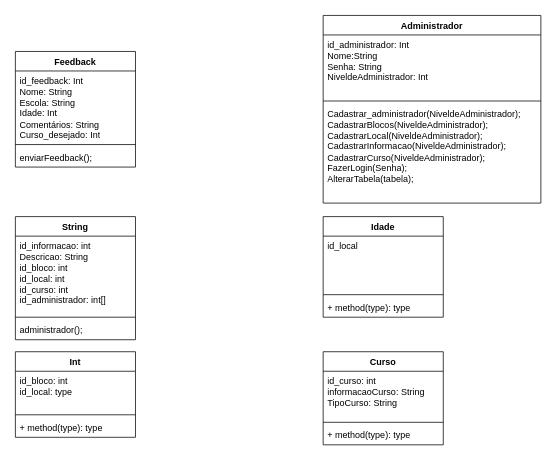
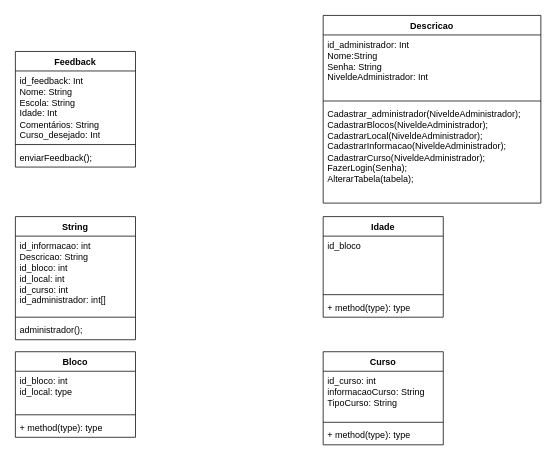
(432, 26) -> (432, 26)
(344, 247) -> (345, 247)
(75, 362) -> (75, 362)
